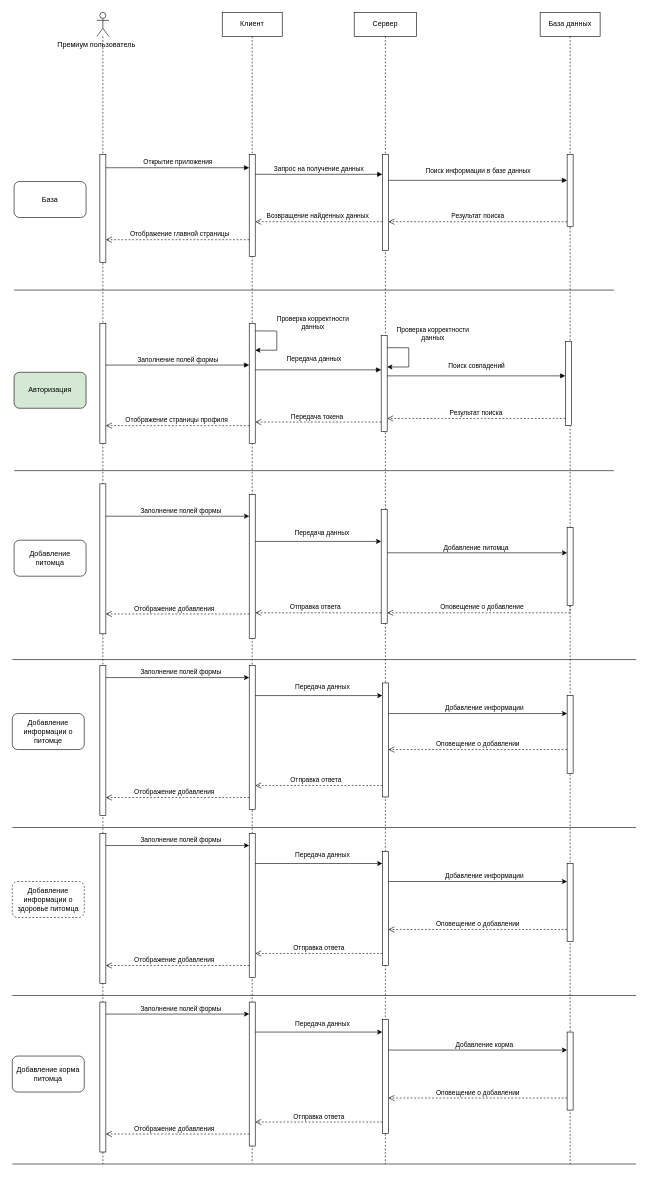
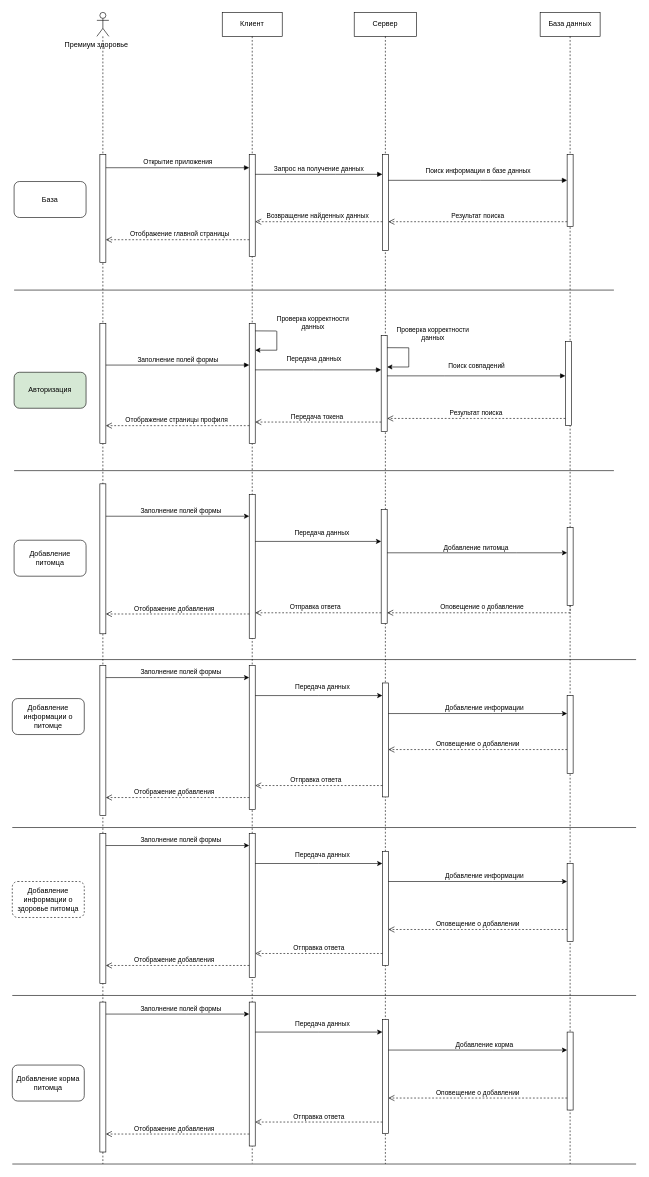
(97, 45) -> (97, 45)
(48, 732) -> (48, 717)
(48, 1074) -> (48, 1083)
